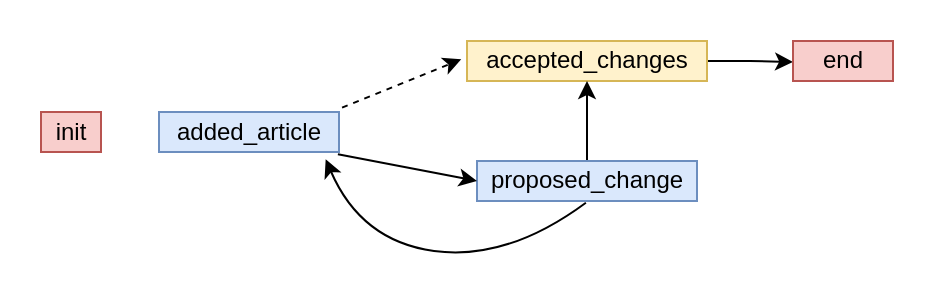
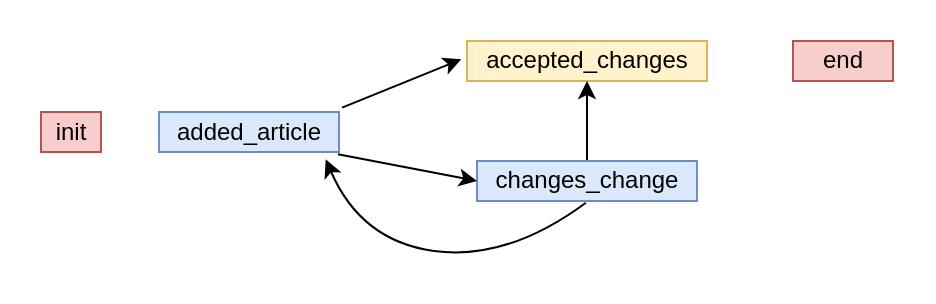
(743, 61) -> none
(394, 86) -> (394, 86)
(588, 181) -> (588, 181)
